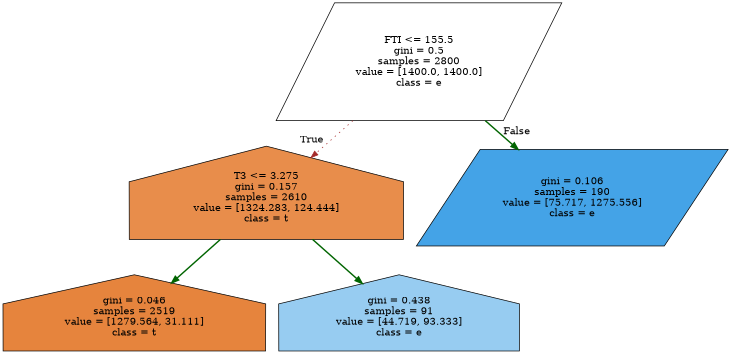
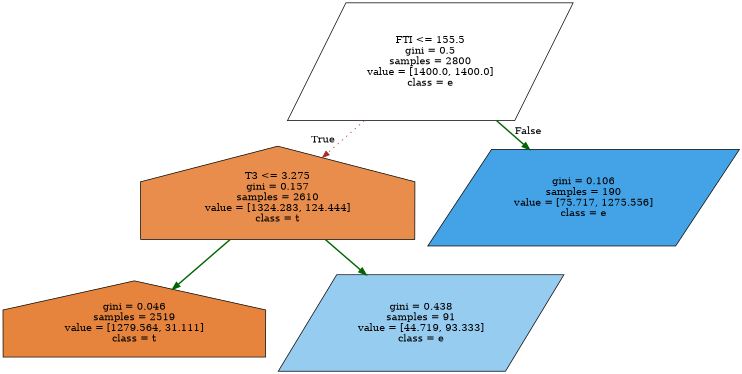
(399, 317) -> (421, 323)
